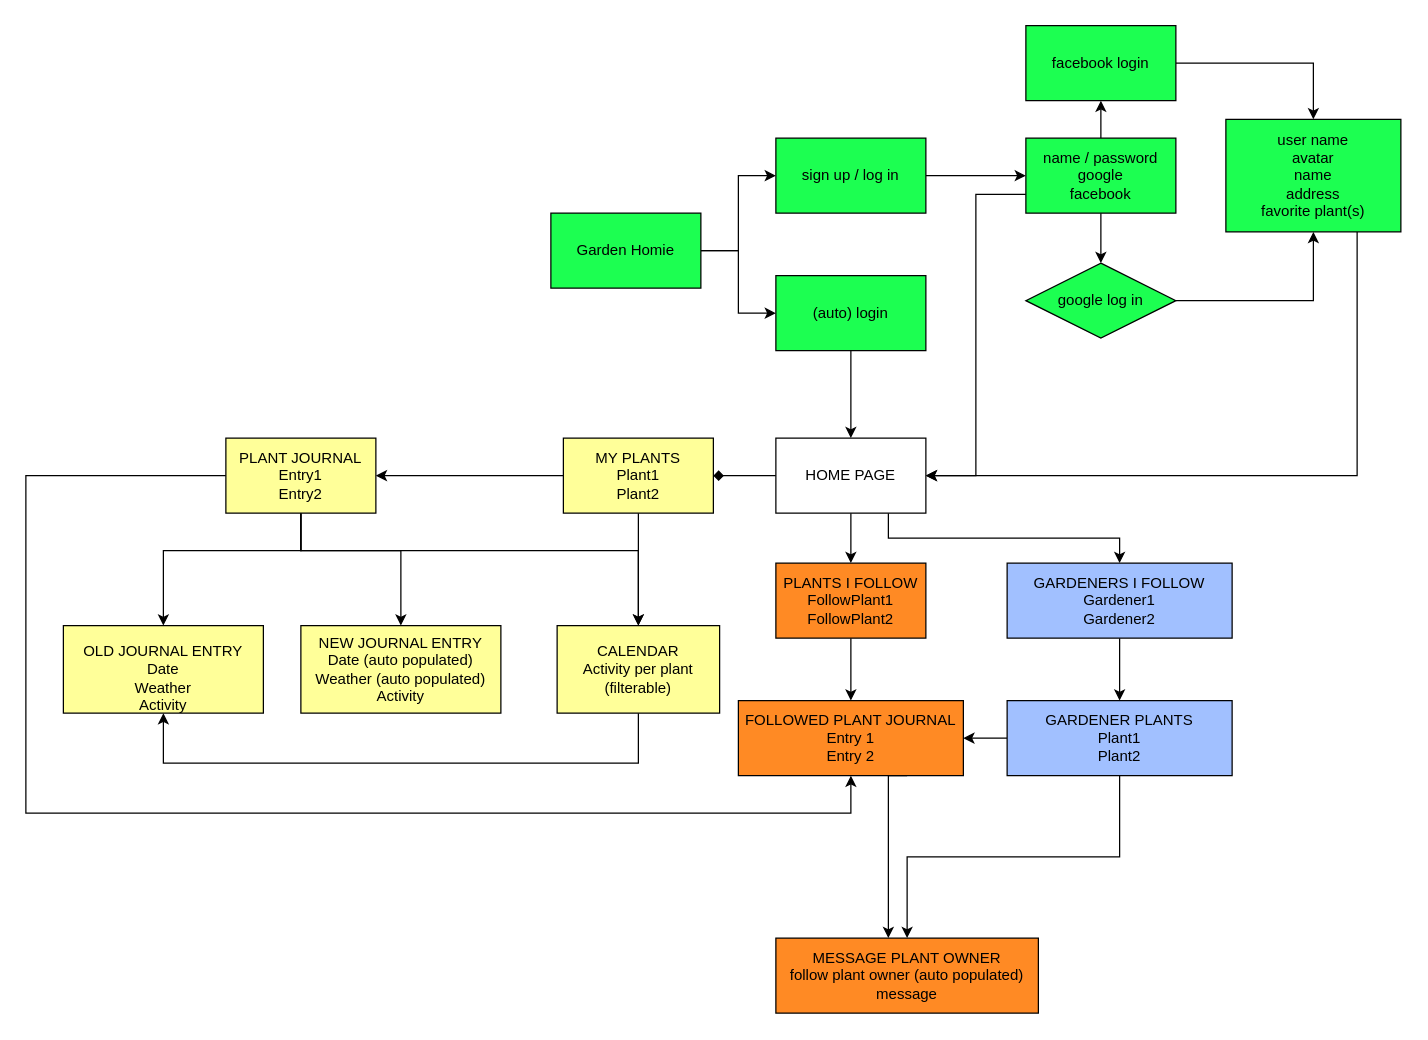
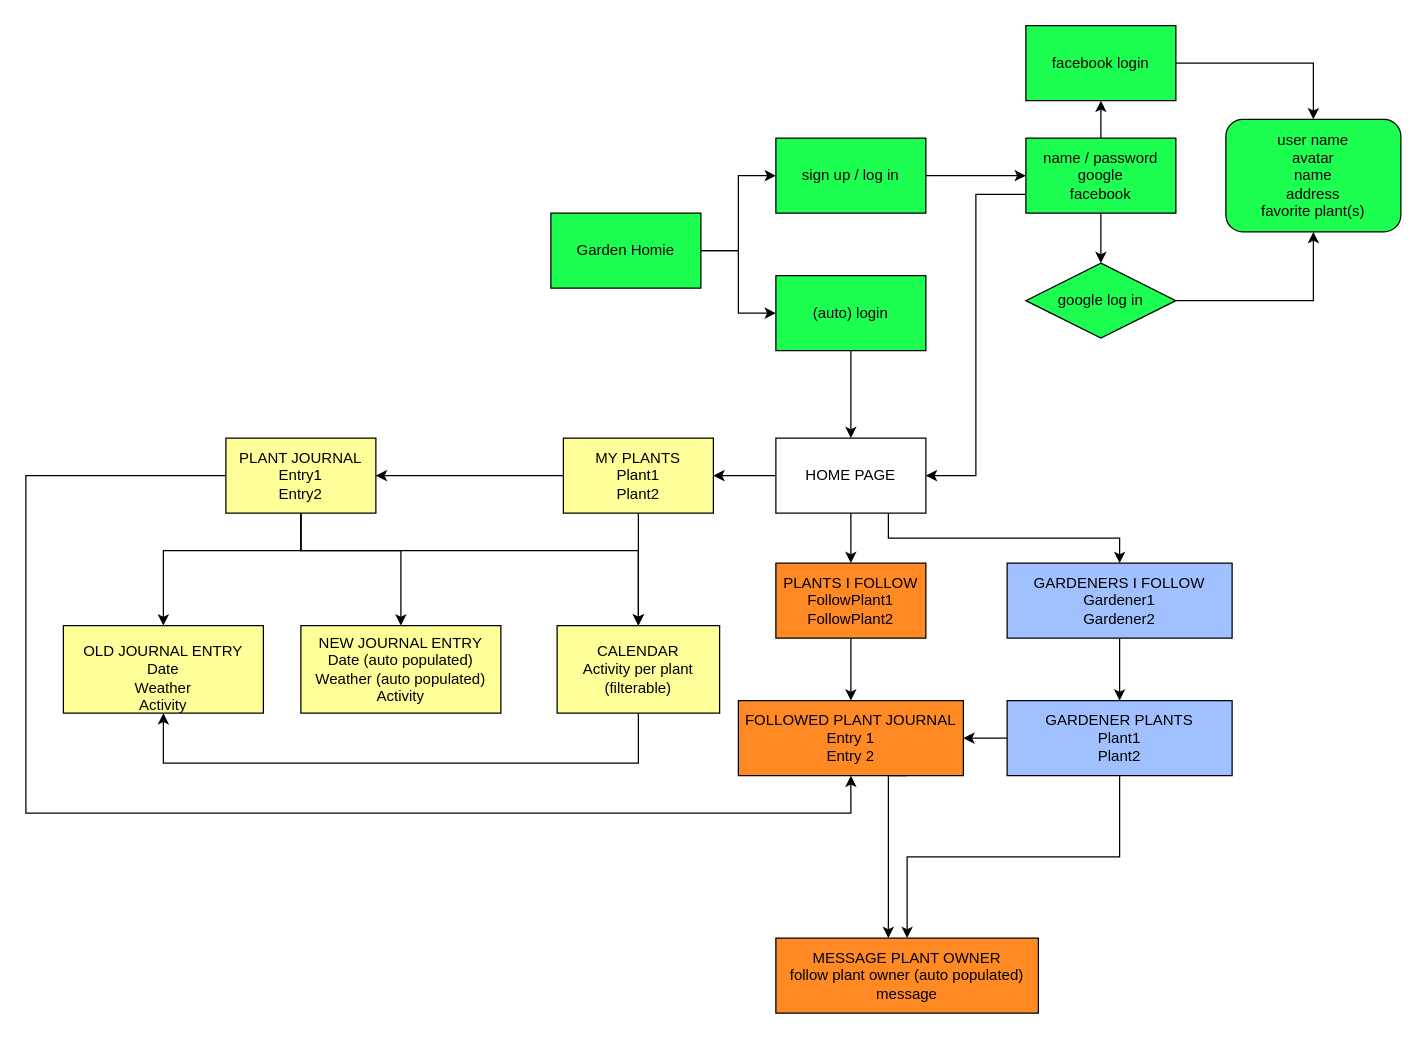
(1313, 176) -> (1313, 176)
(724, 476) -> (723, 476)
(1288, 476) -> none
